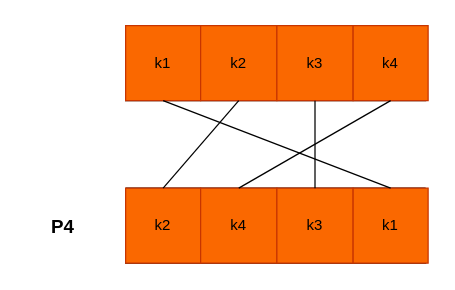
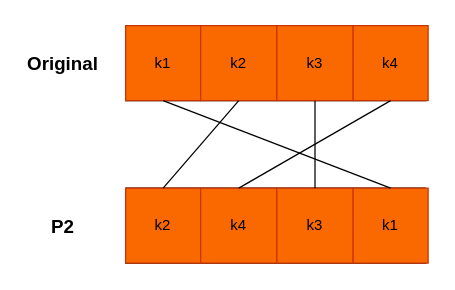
none -> (63, 63)
(63, 226) -> (63, 226)
